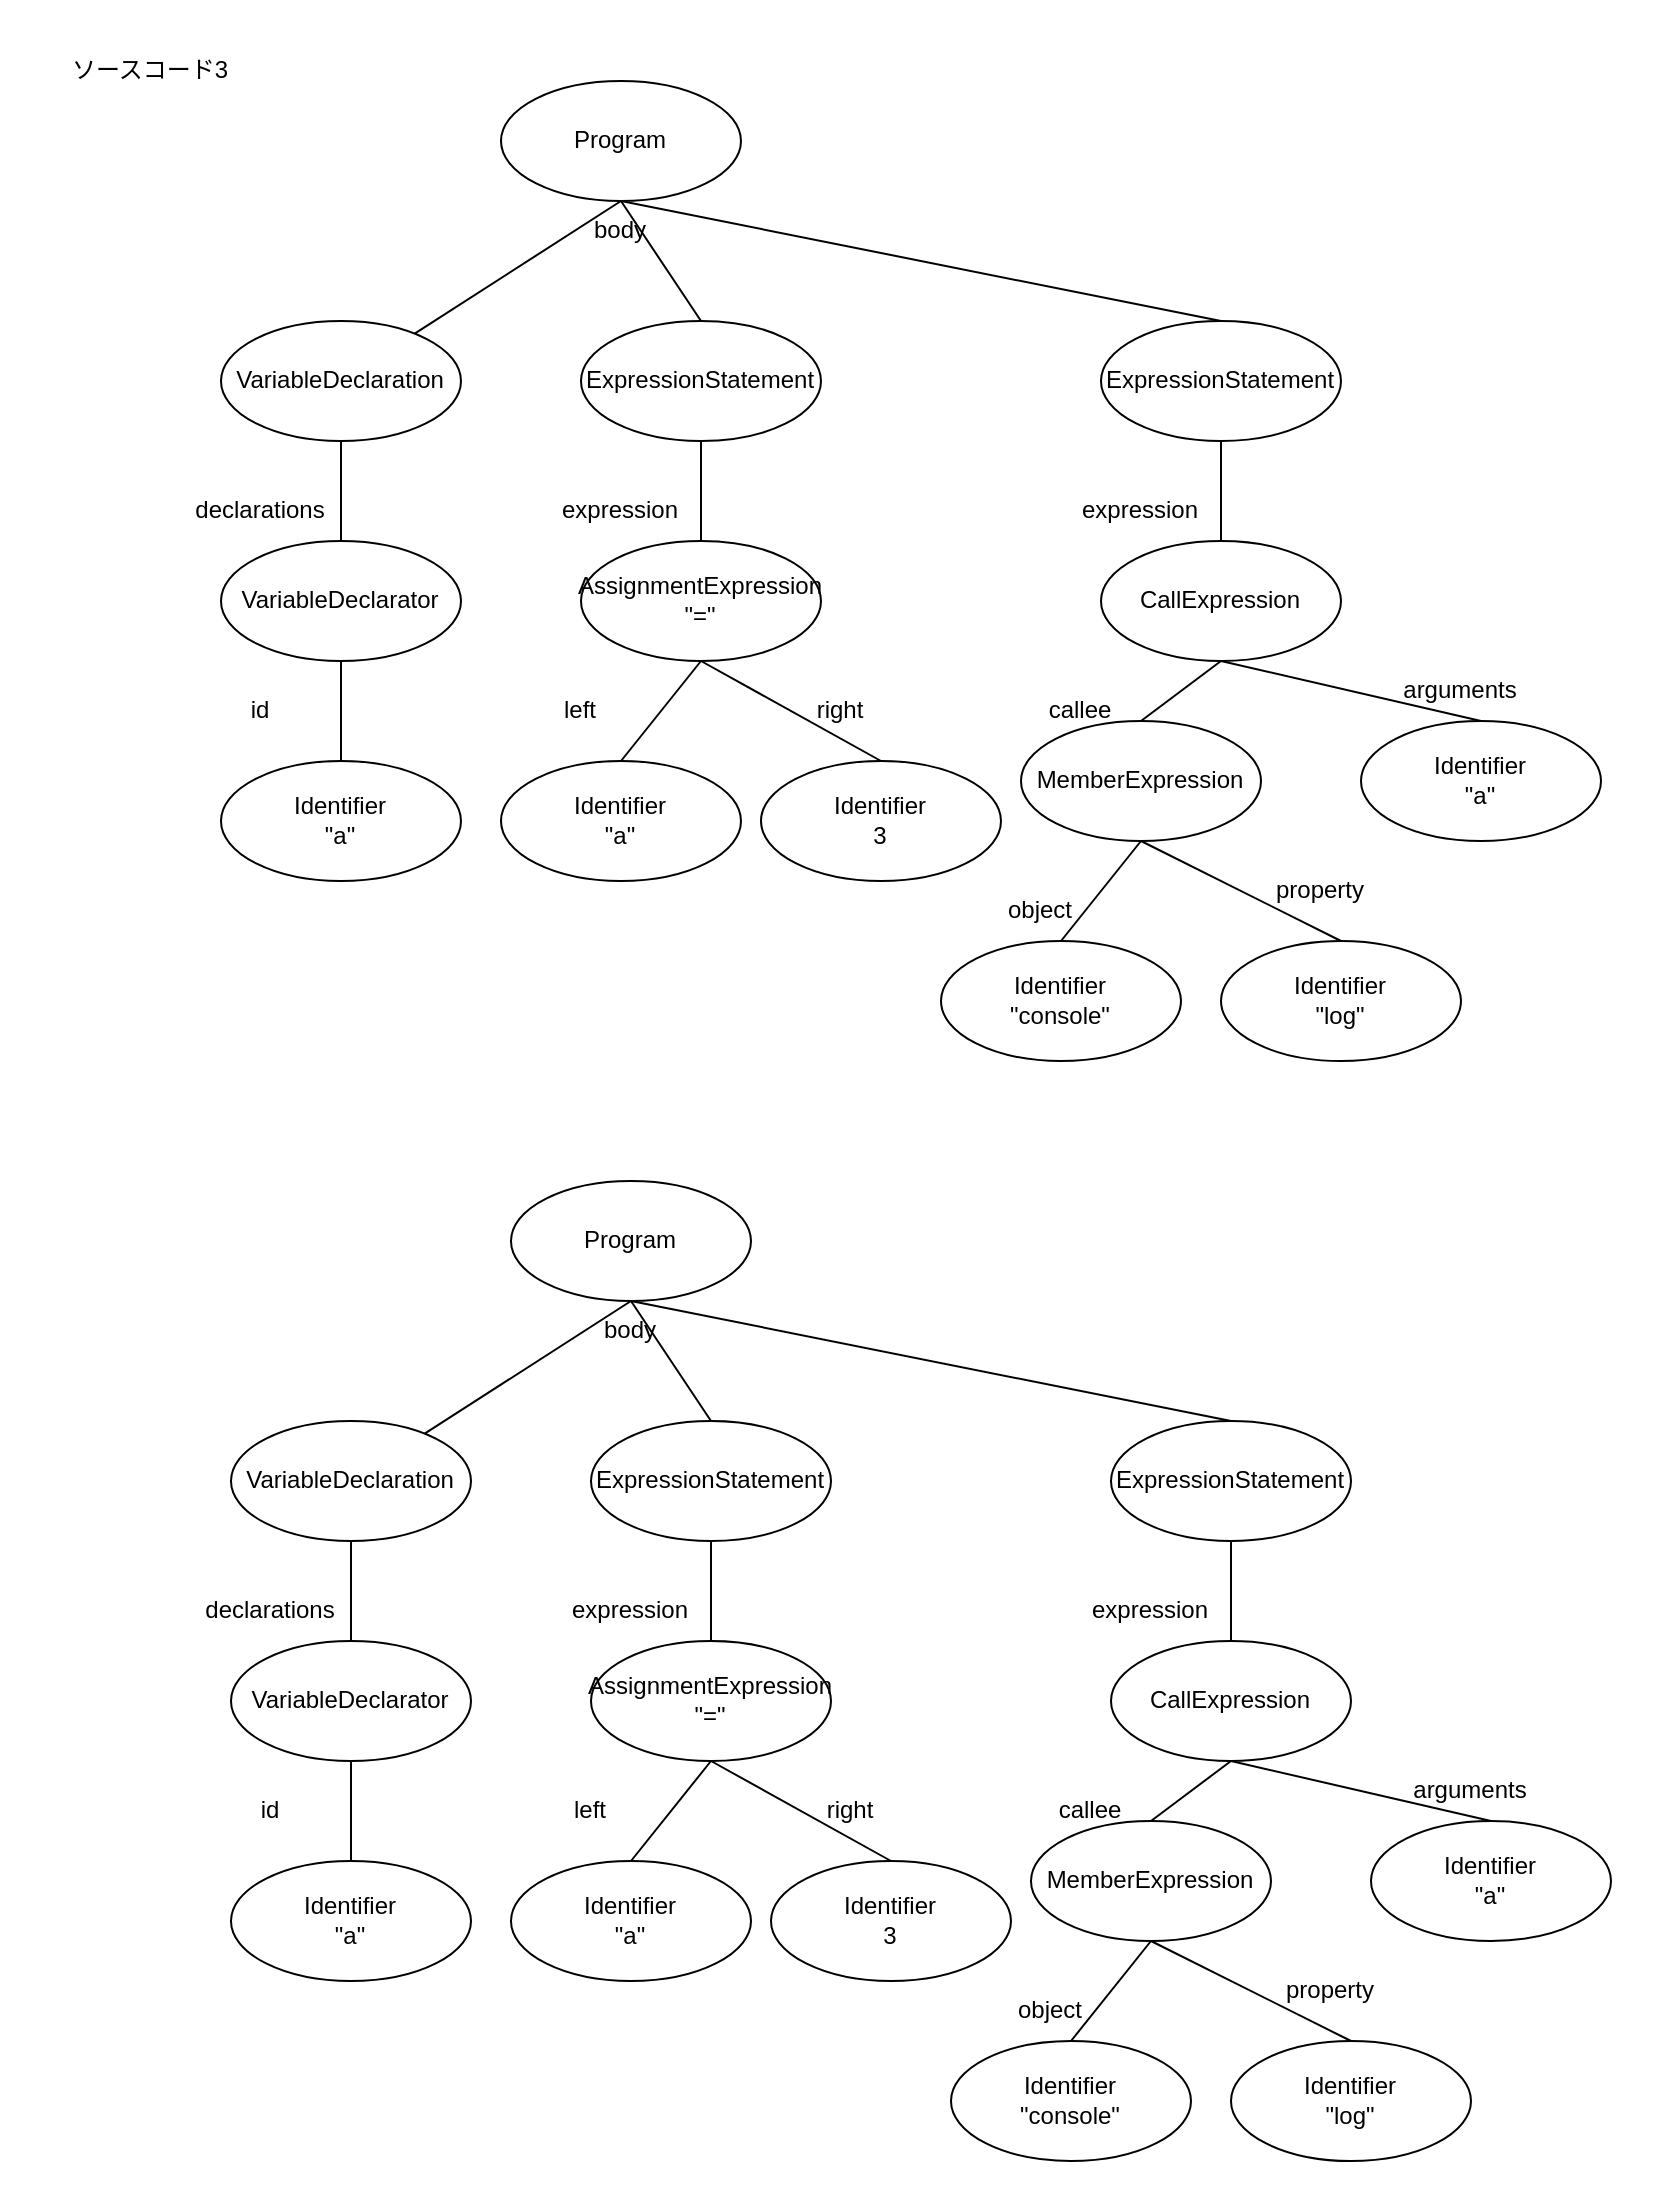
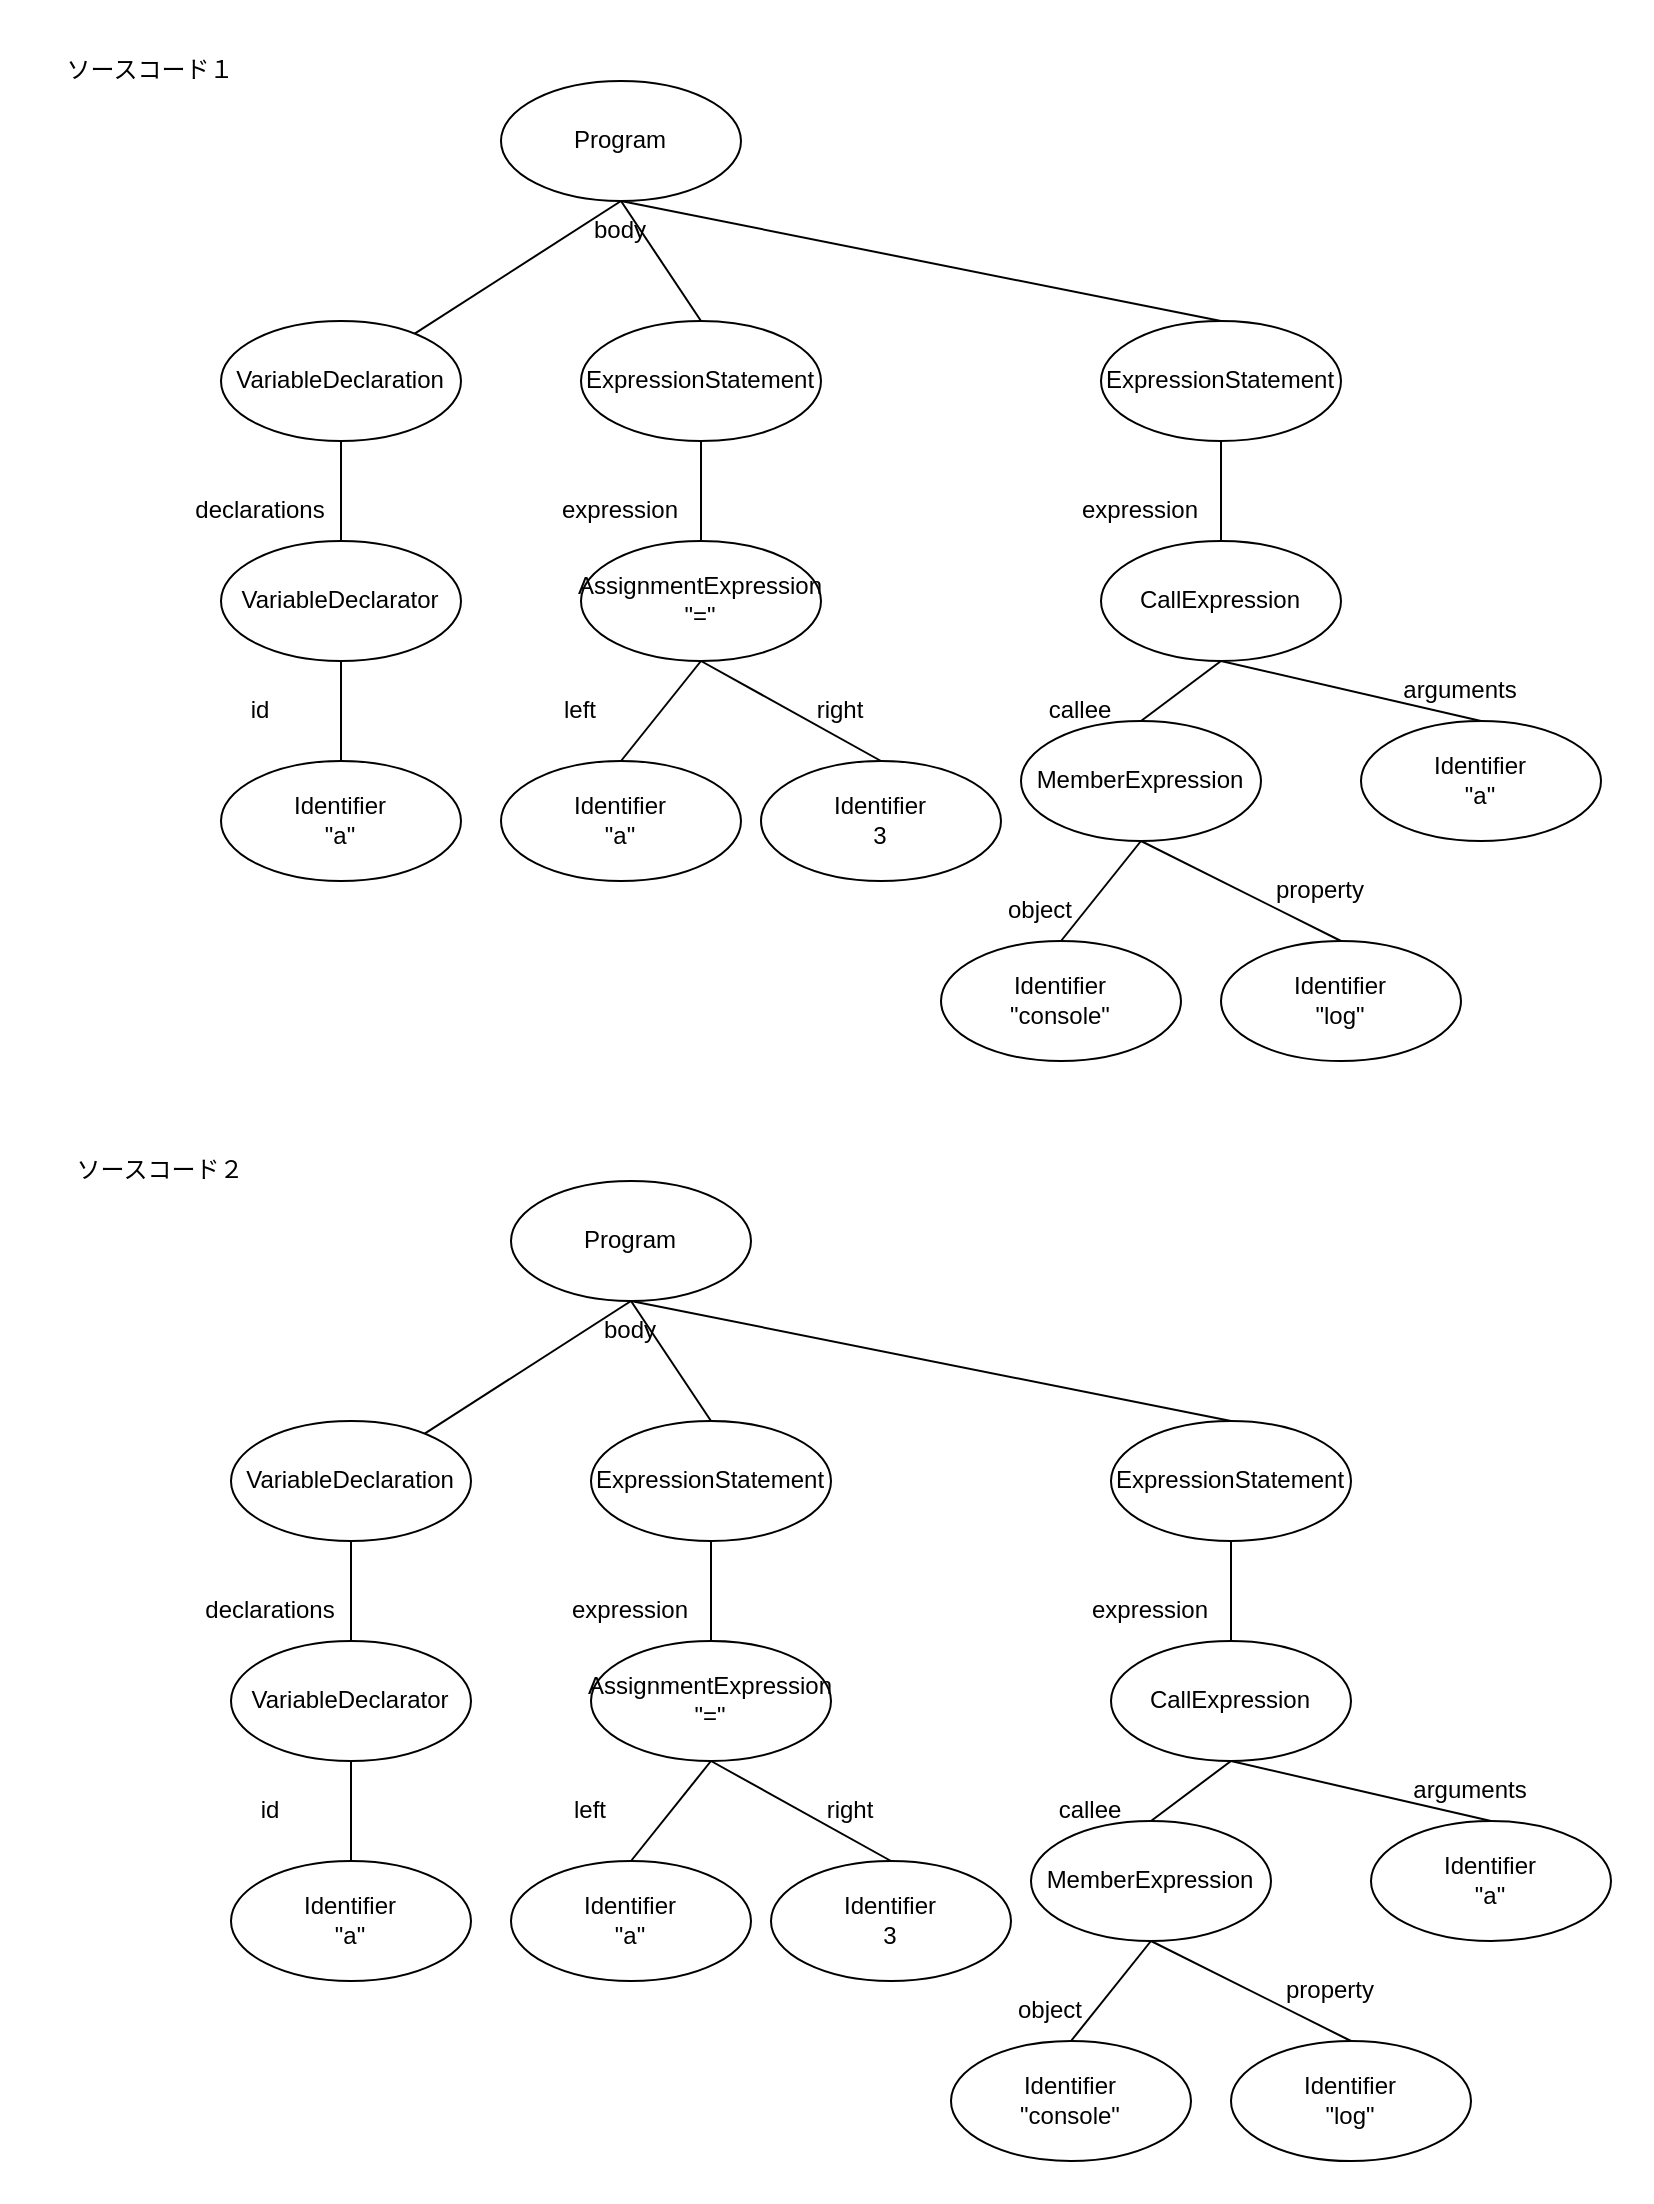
(151, 71) -> (151, 71)
none -> (161, 1171)
